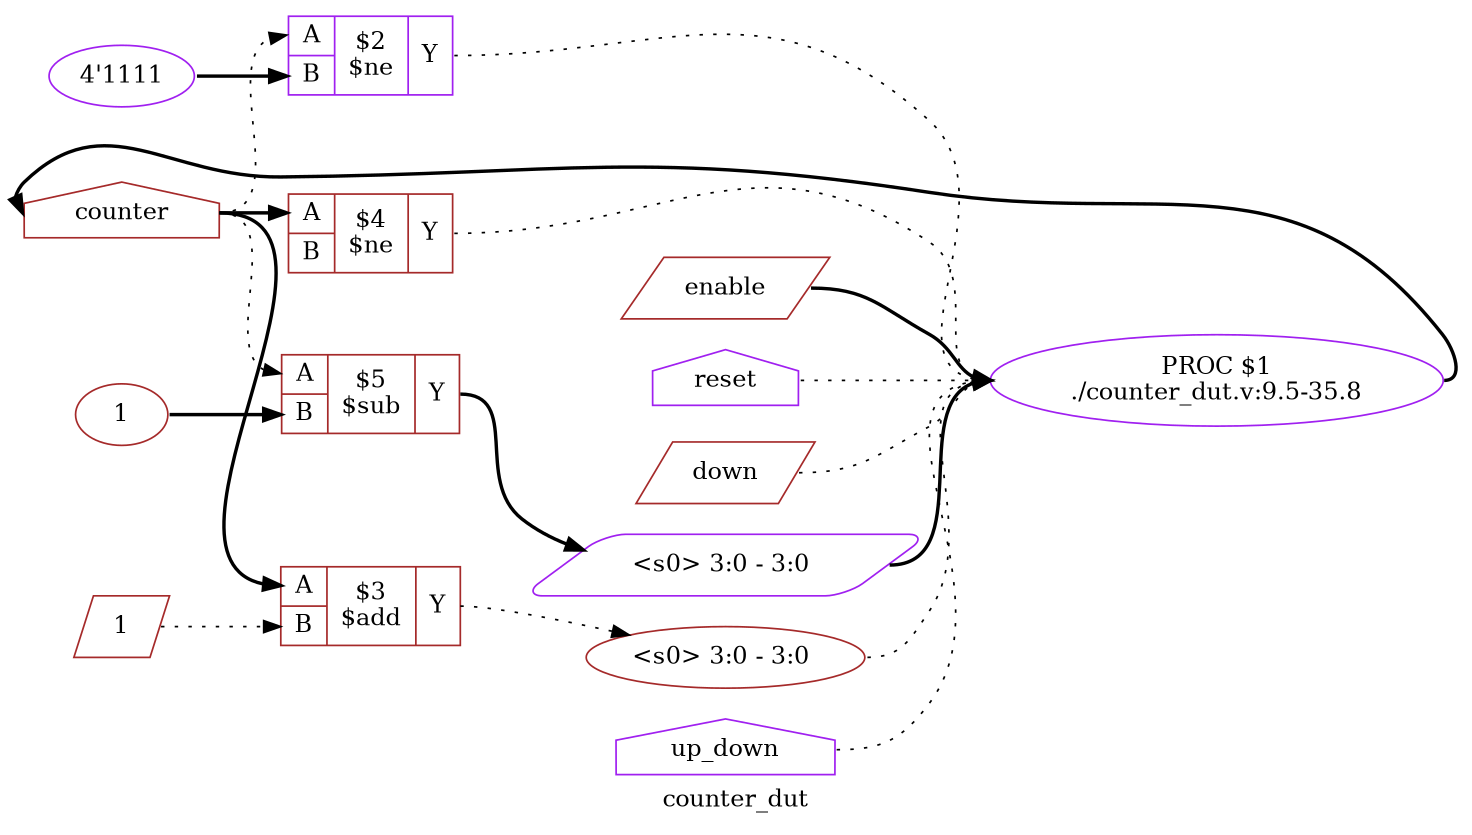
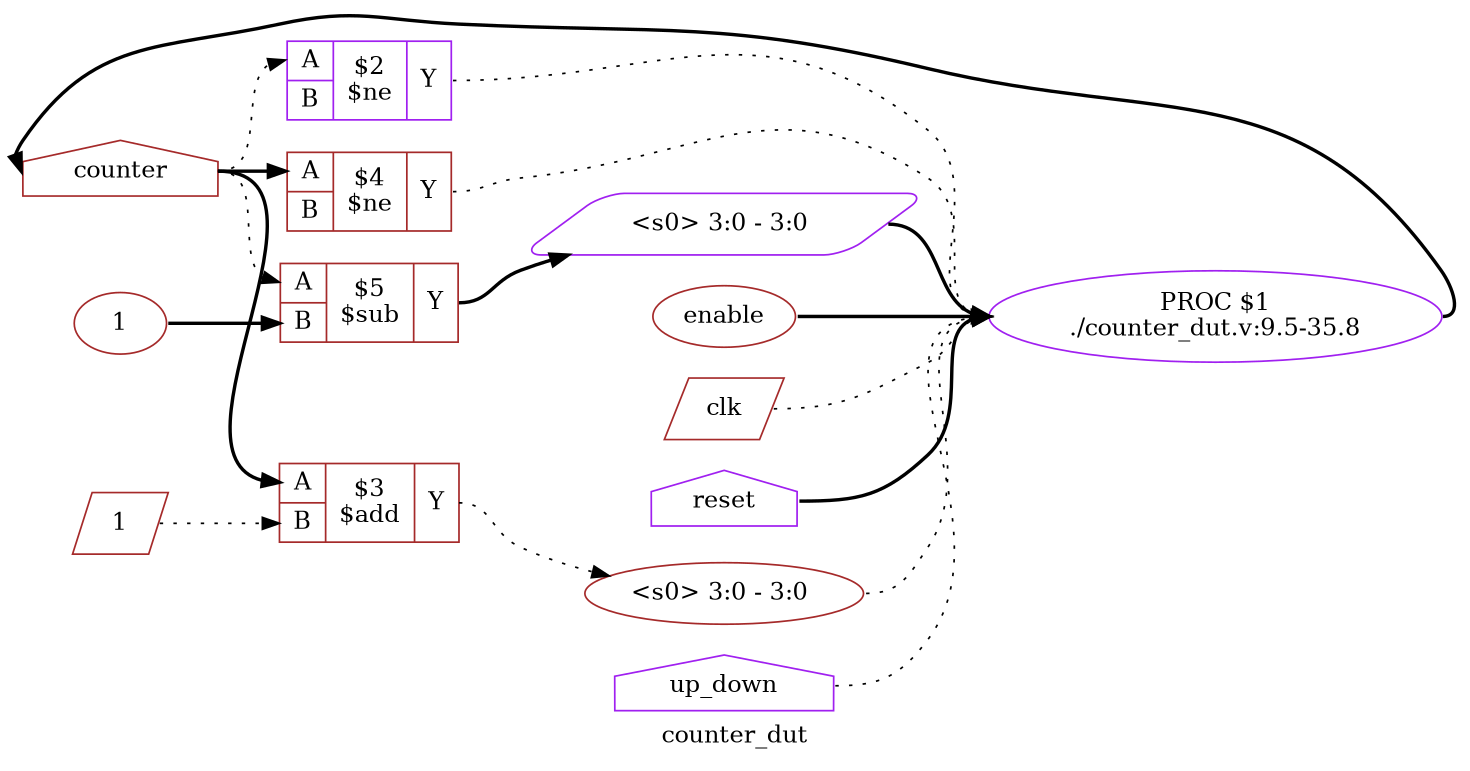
(122, 76) -> none
(726, 288) -> (724, 316)
(887, 380) -> (925, 457)
(726, 473) -> (724, 409)
